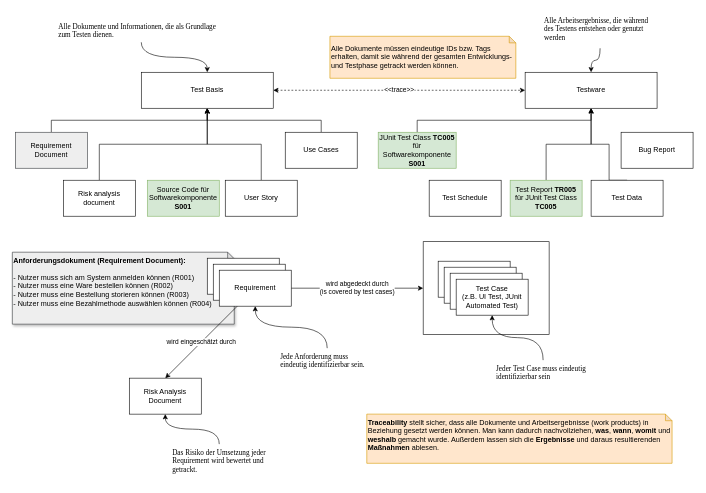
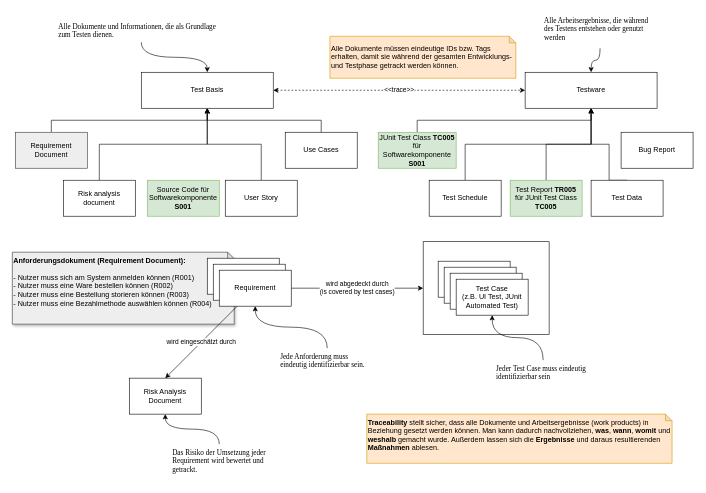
none -> (486, 144)
